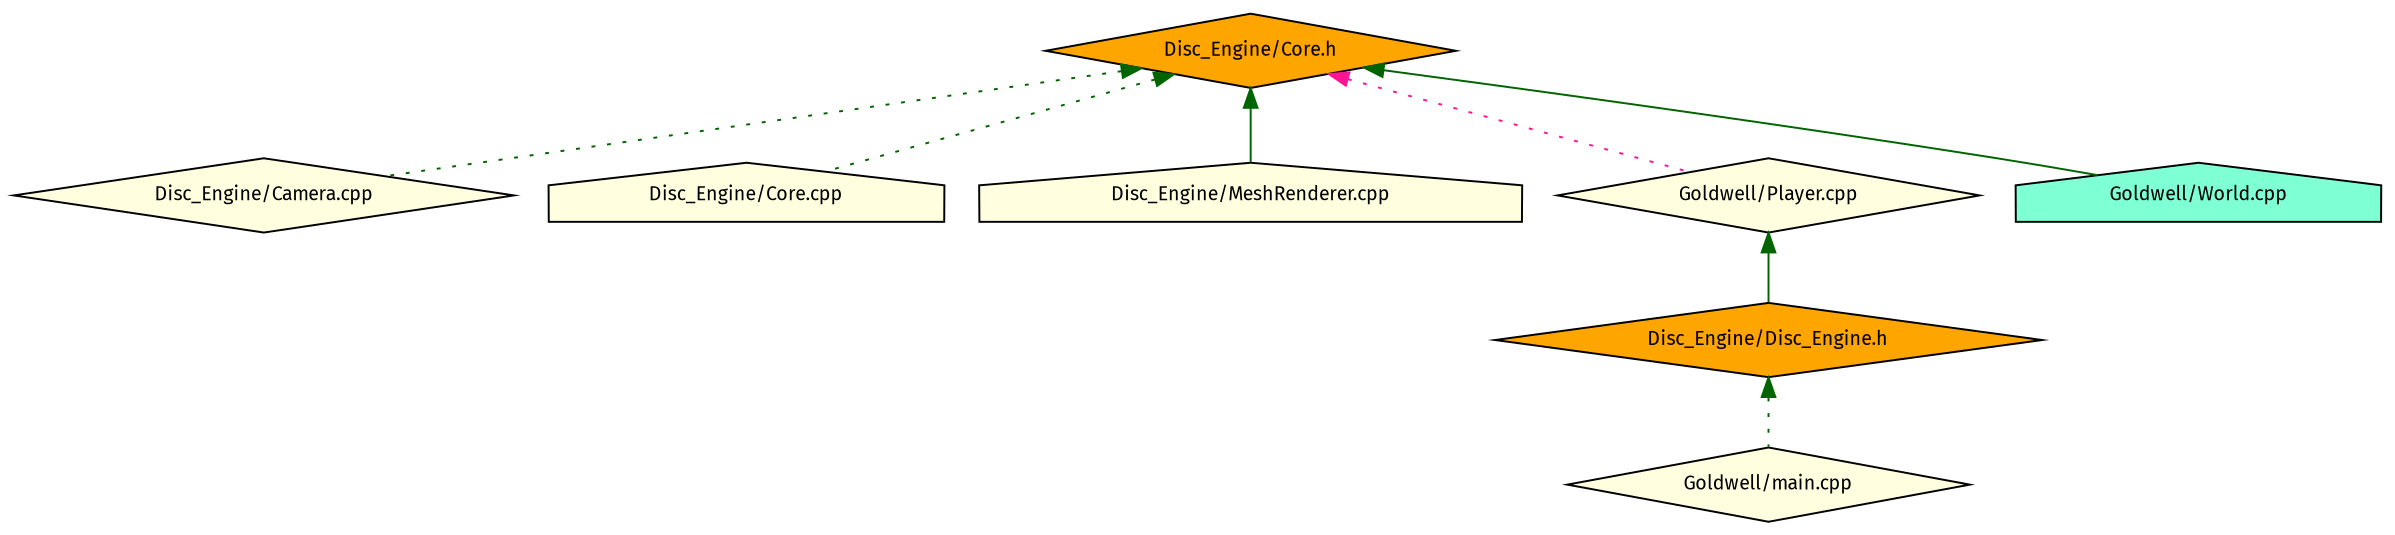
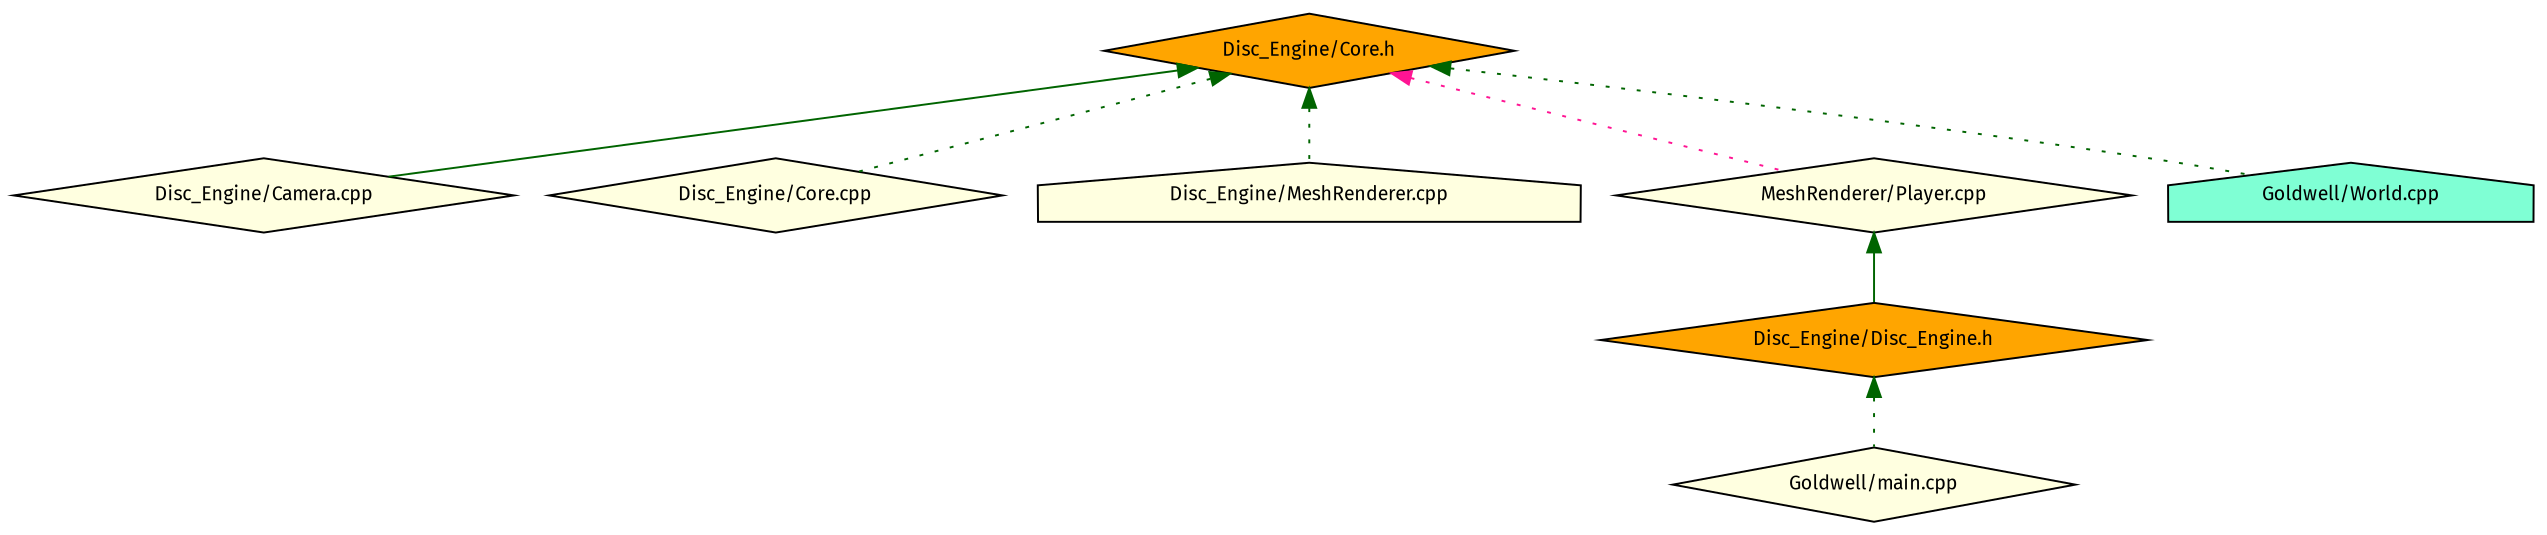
(1741, 120) -> (1851, 117)
(753, 124) -> (783, 124)
(1251, 135) -> (1309, 135)
(746, 195) -> (776, 195)
(1769, 195) -> (1874, 195)
